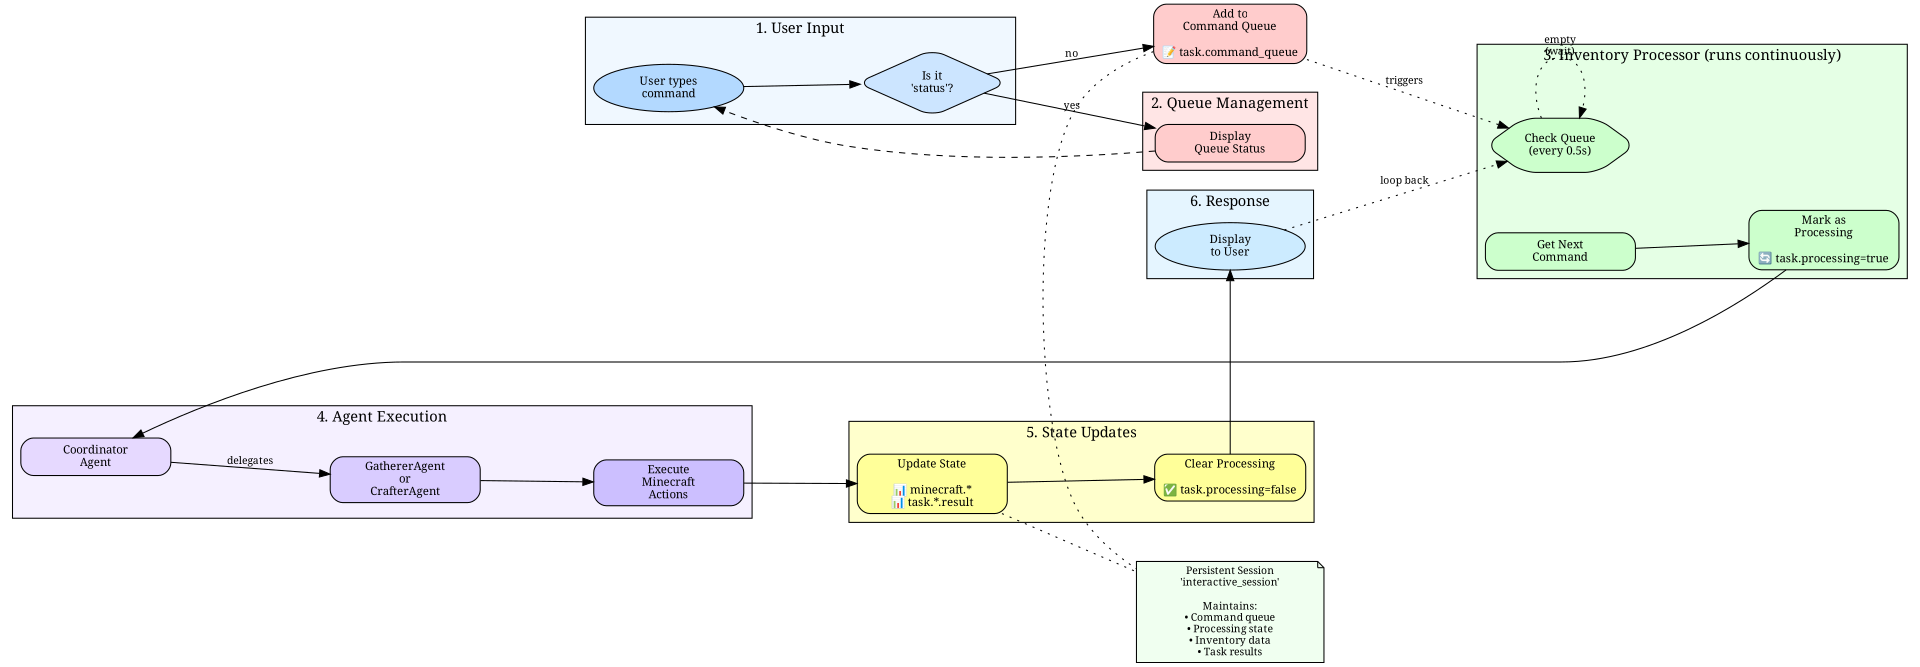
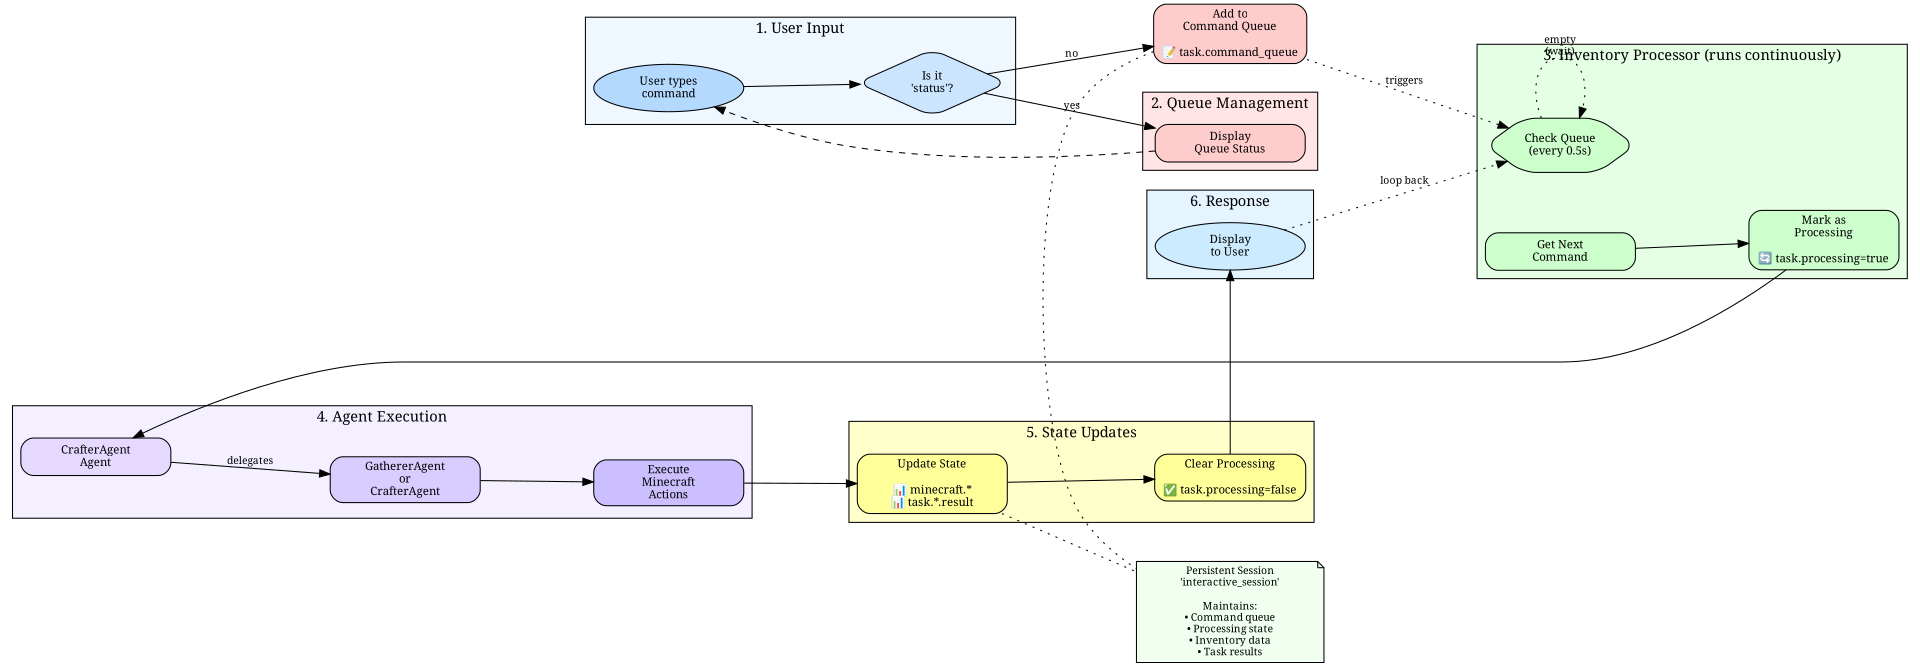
(96, 457) -> (96, 457)
